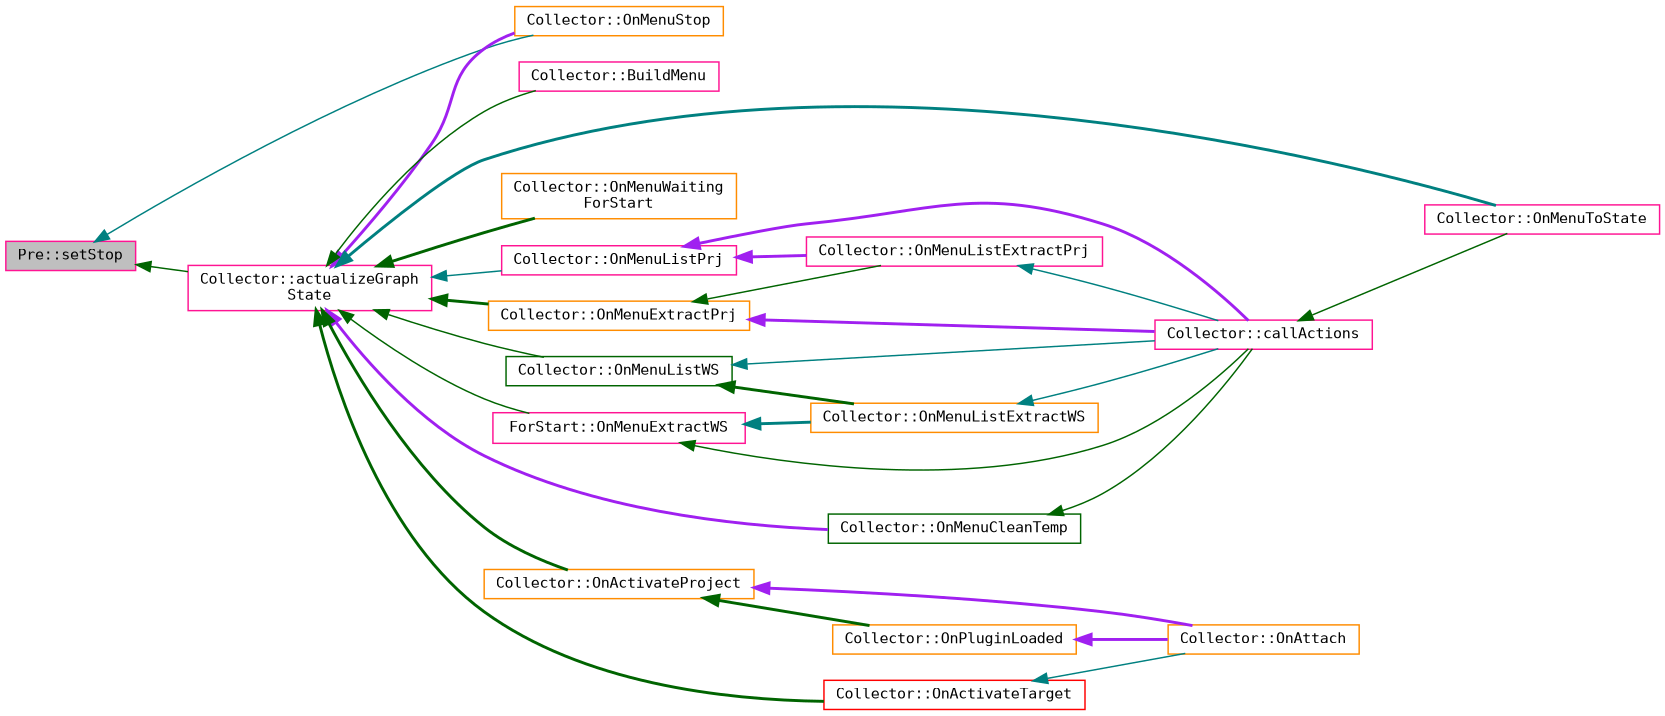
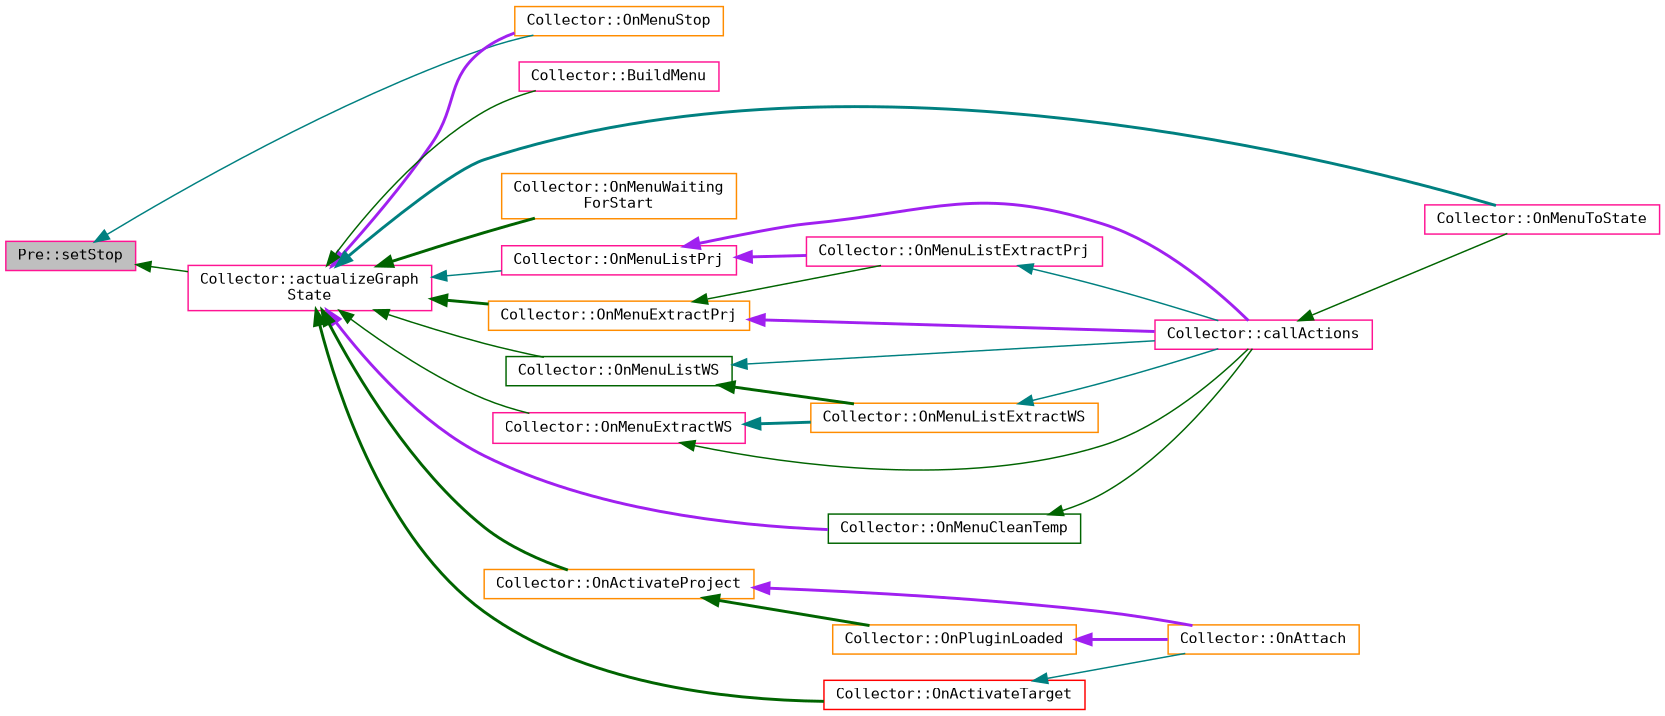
(619, 428) -> (619, 428)
